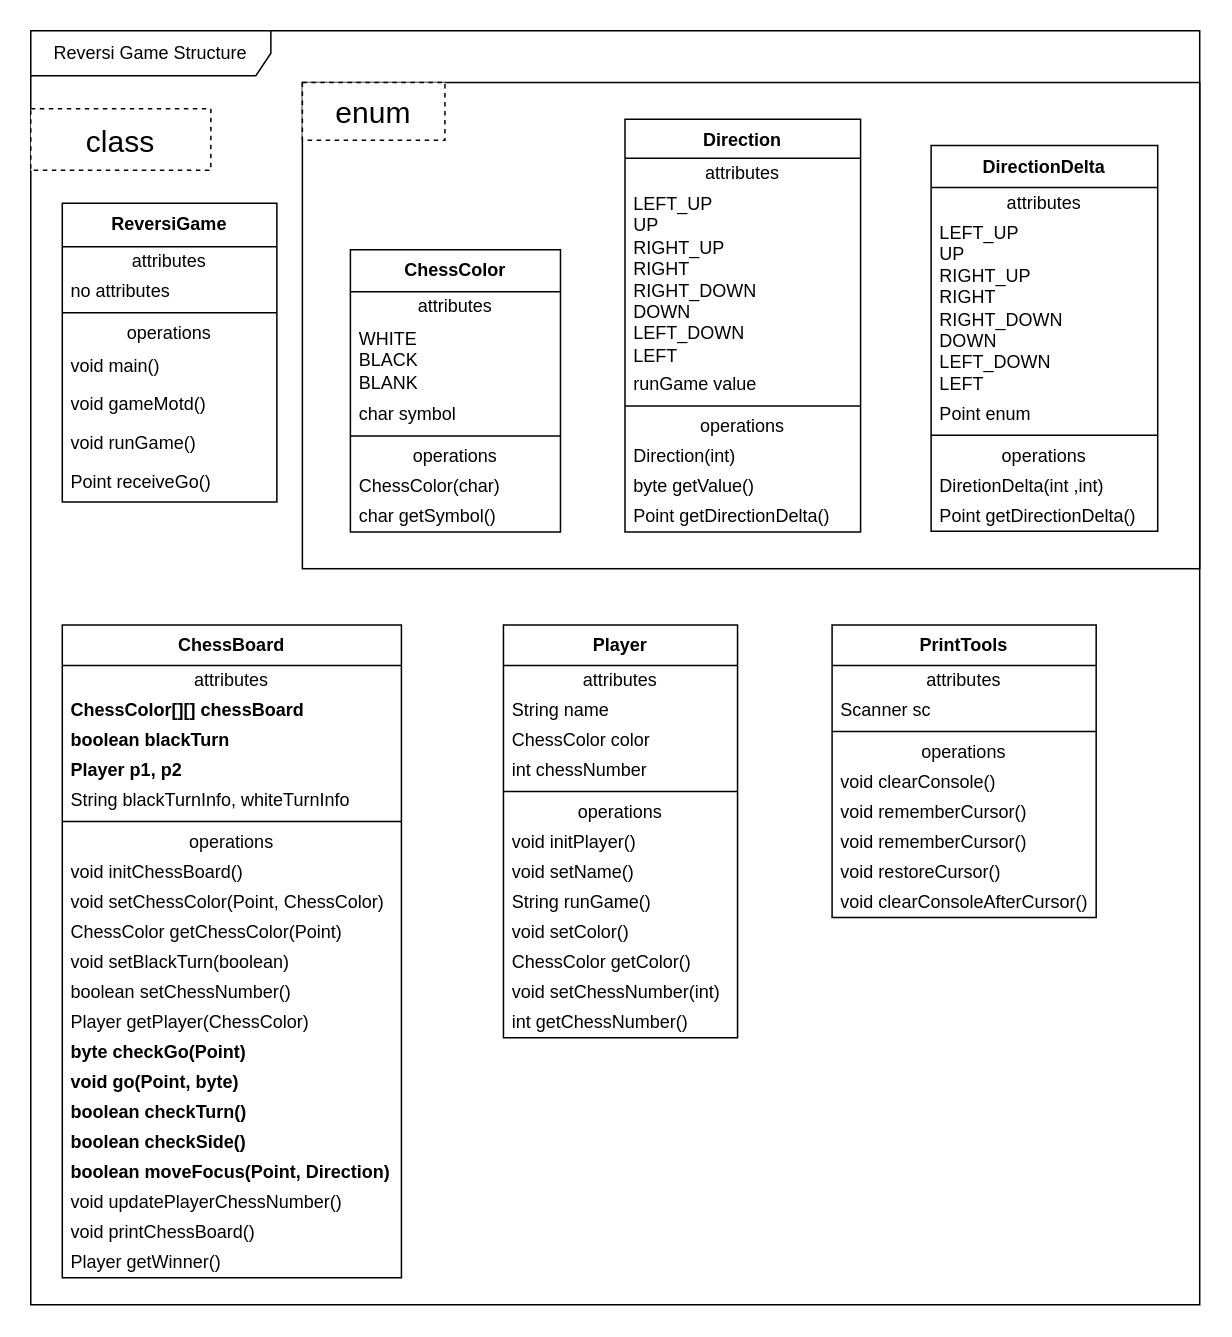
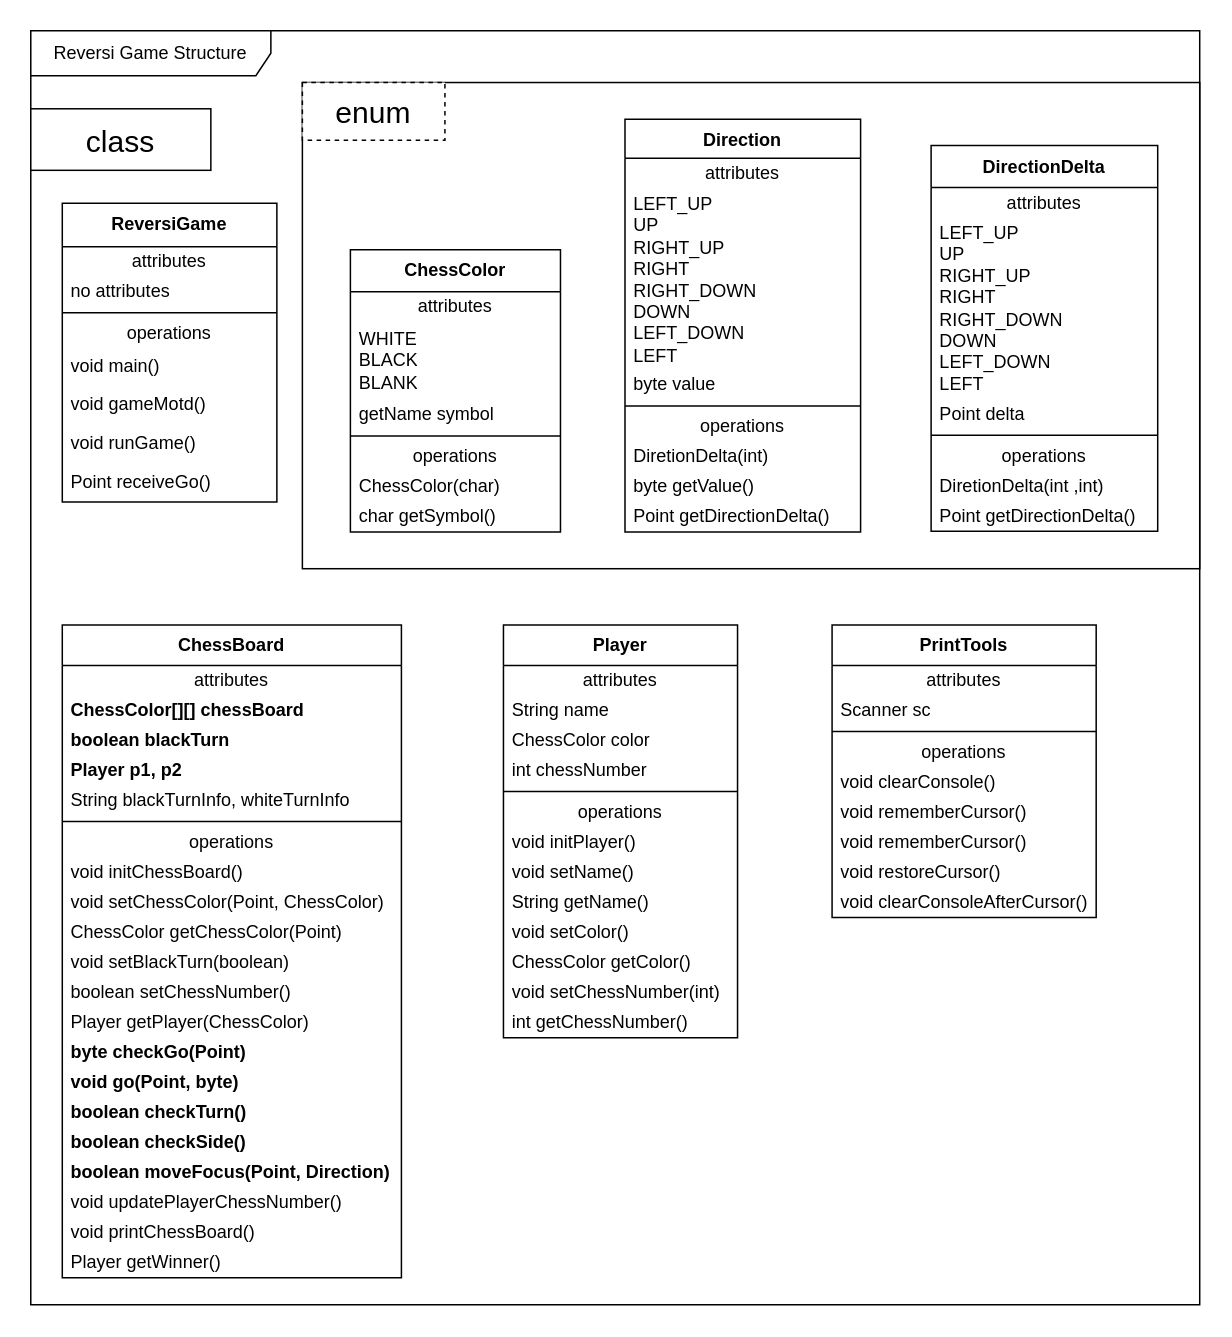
(121, 140) -> (121, 140)
(695, 385) -> (679, 385)
(410, 415) -> (425, 415)
(985, 415) -> (988, 415)
(697, 457) -> (715, 457)
(588, 902) -> (588, 902)
